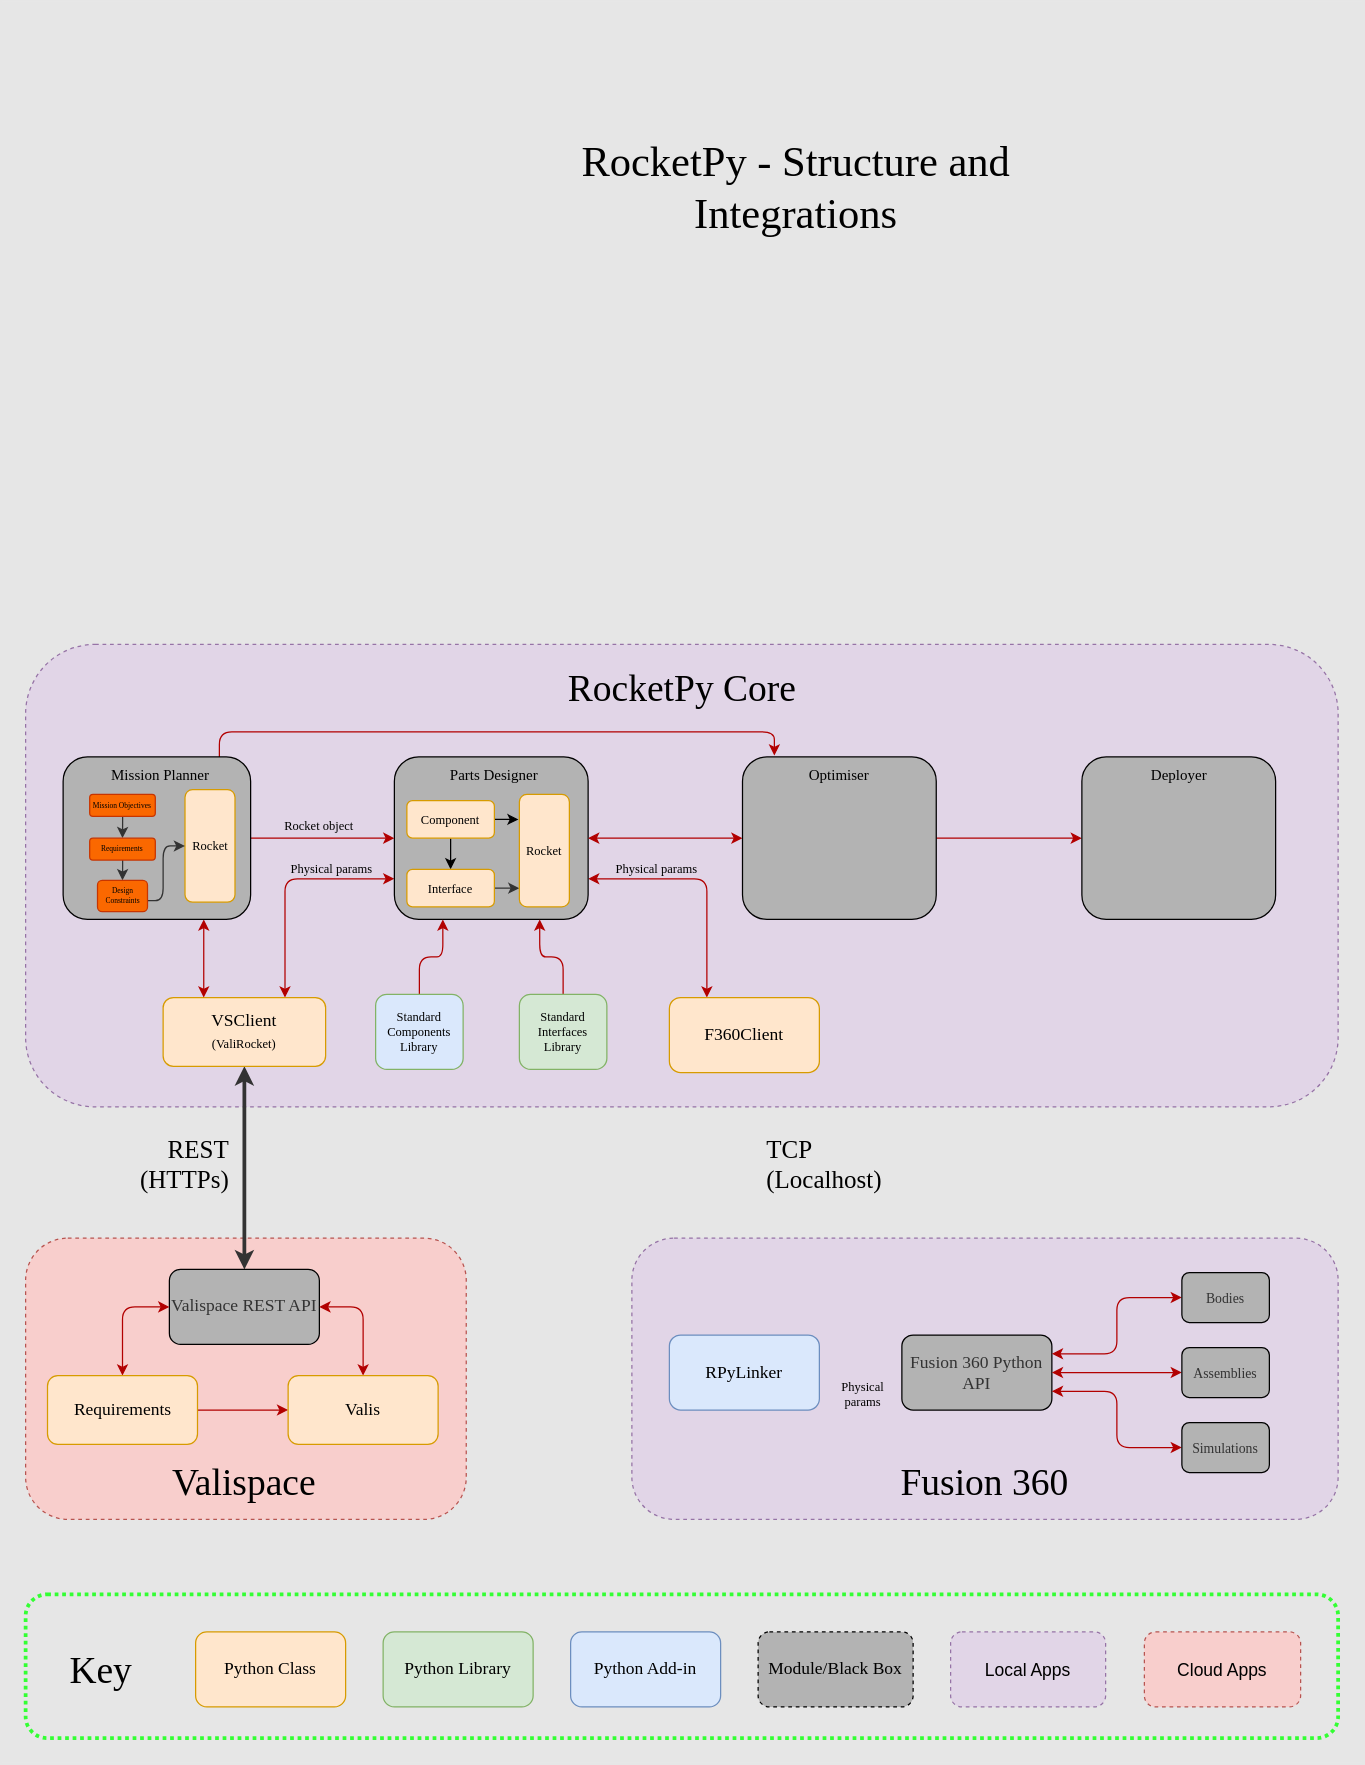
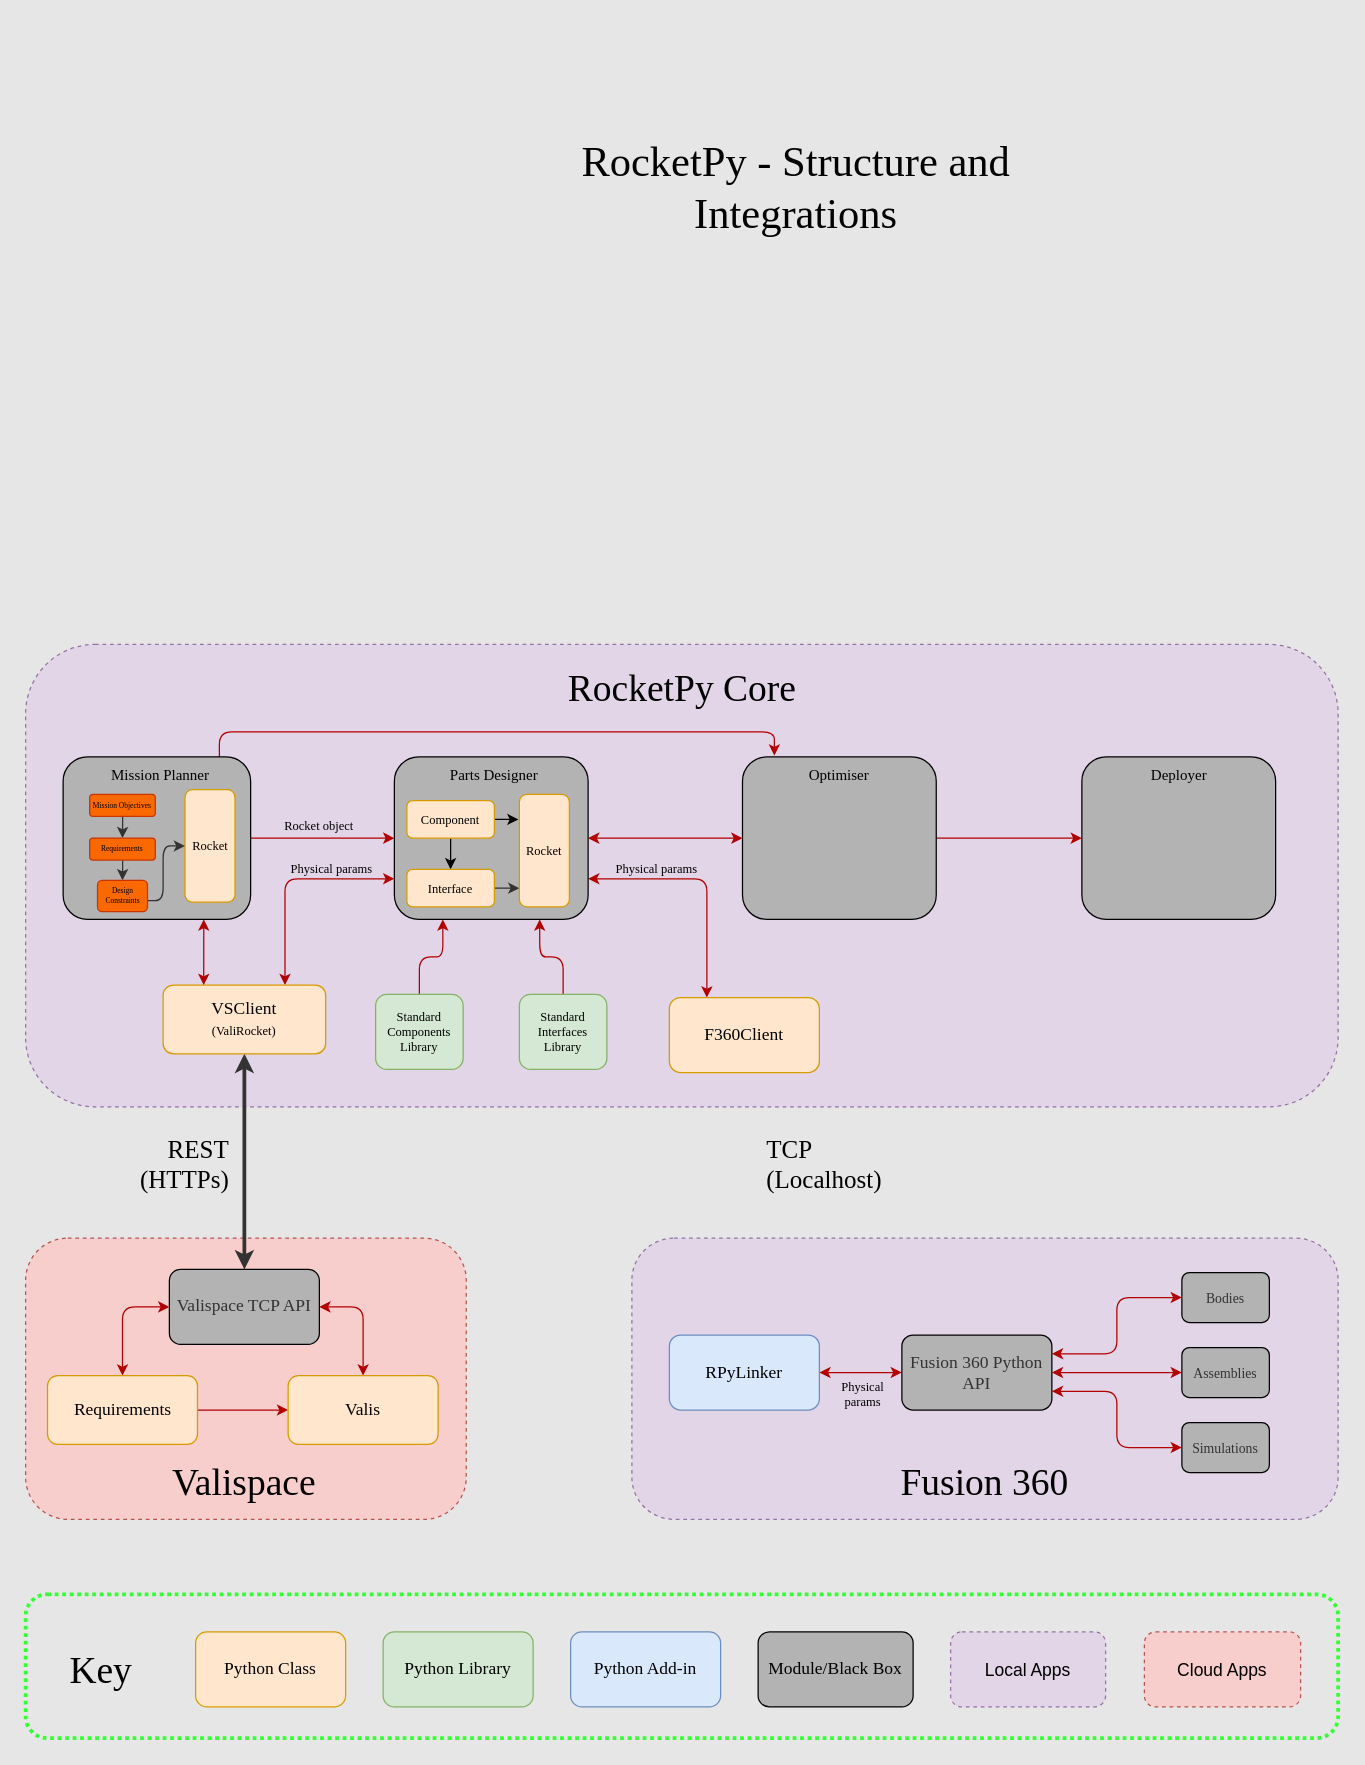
(244, 1032) -> (244, 1019)
(419, 1032) -> (419, 1032)
(244, 1307) -> (244, 1307)
none -> (861, 1373)
(836, 1669) -> (836, 1669)
